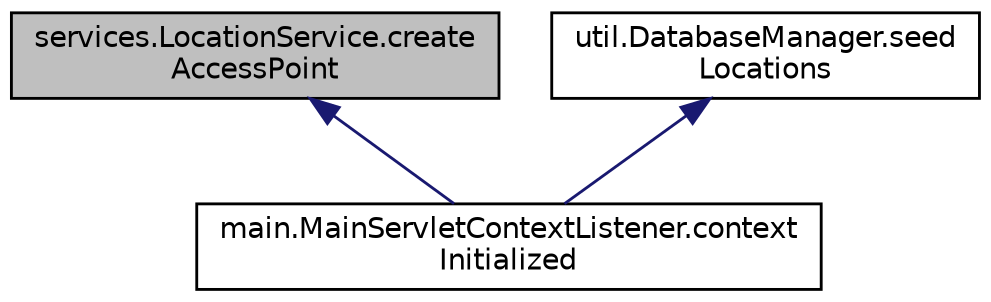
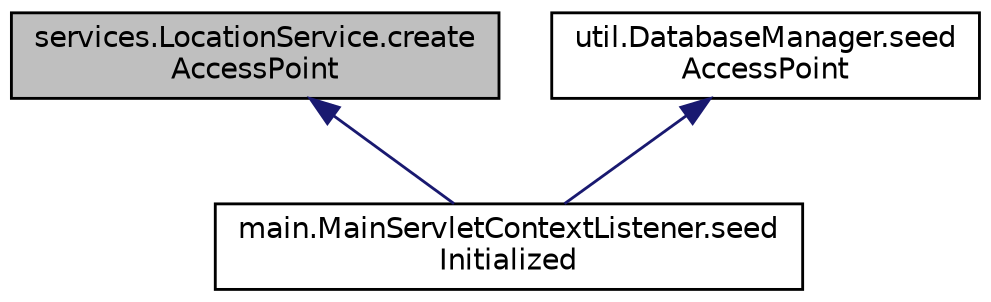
(766, 56) -> (766, 56)
(509, 247) -> (509, 247)
